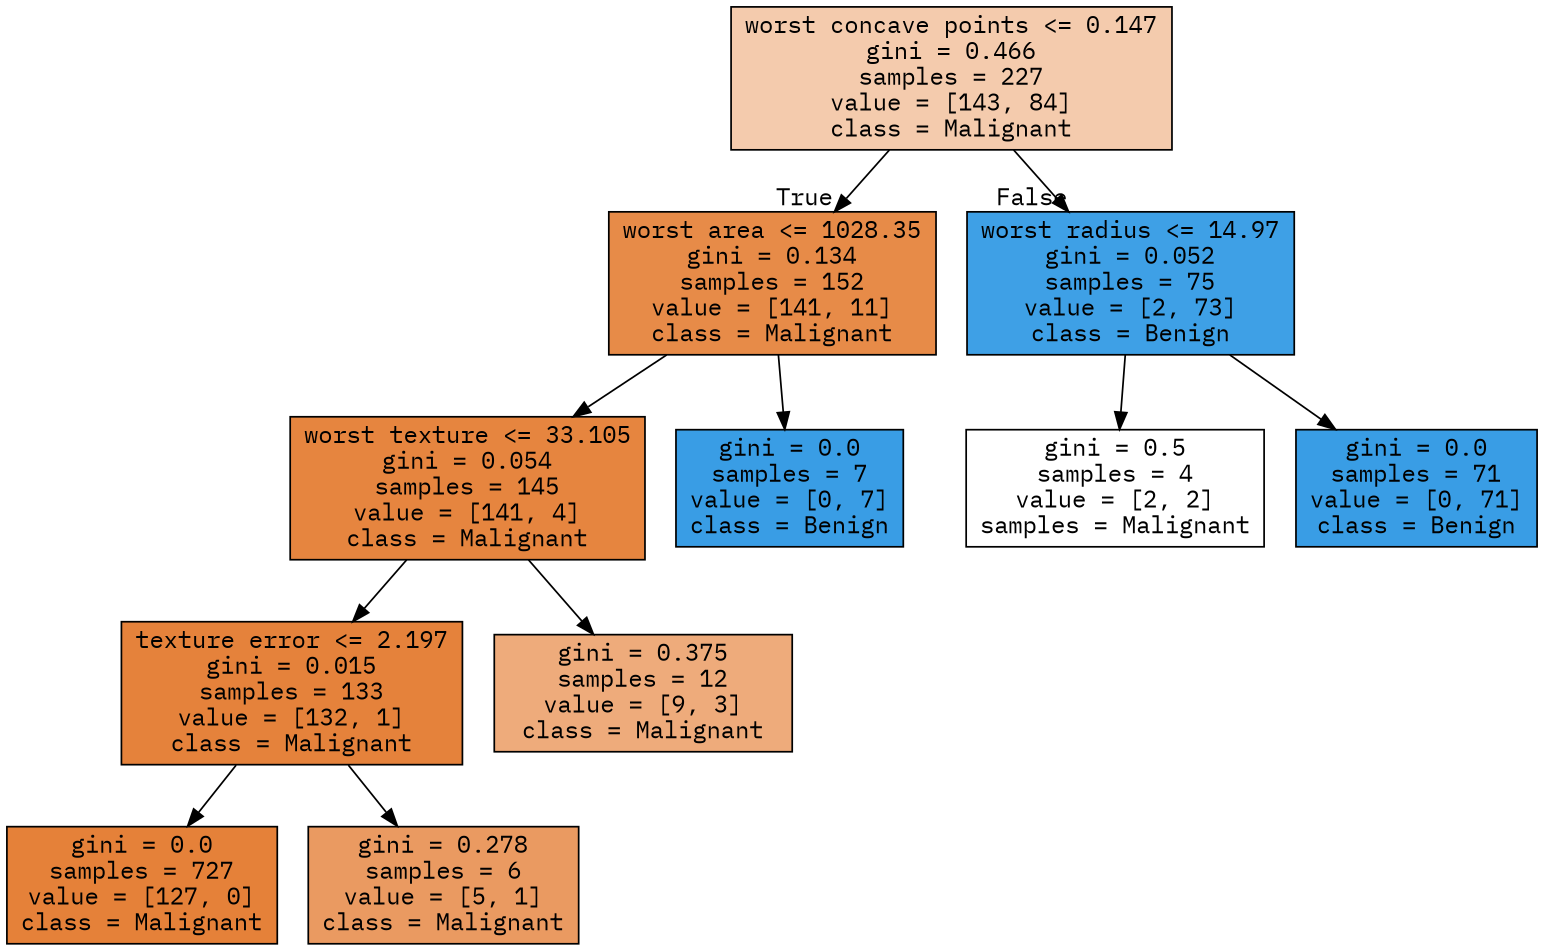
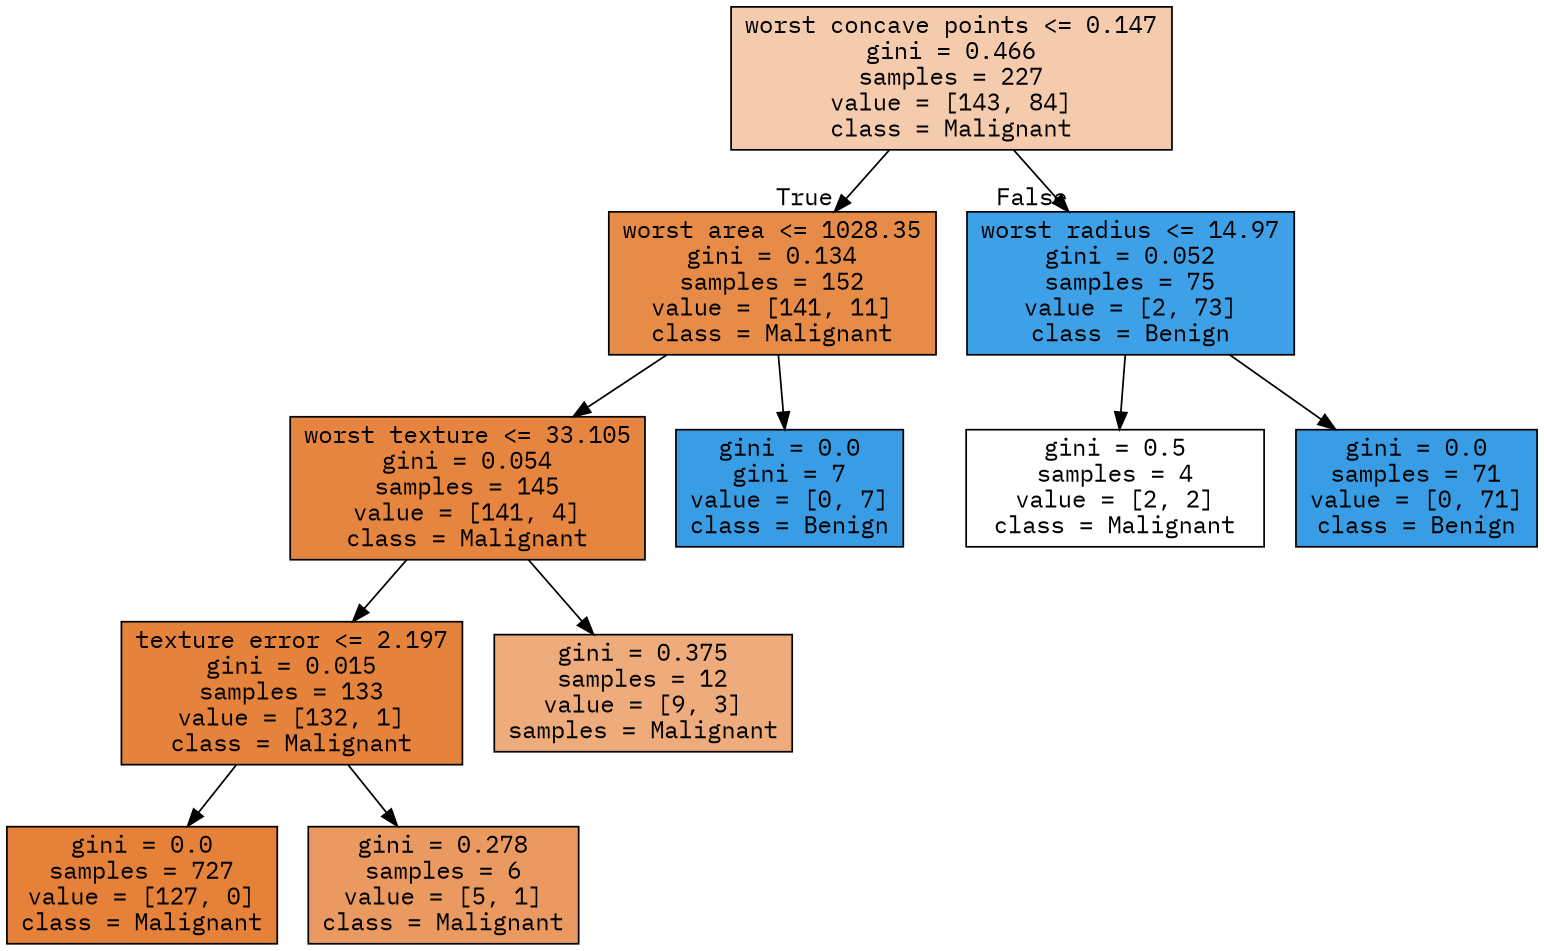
(790, 488) -> (790, 488)
(1115, 488) -> (1115, 488)
(643, 693) -> (643, 693)
